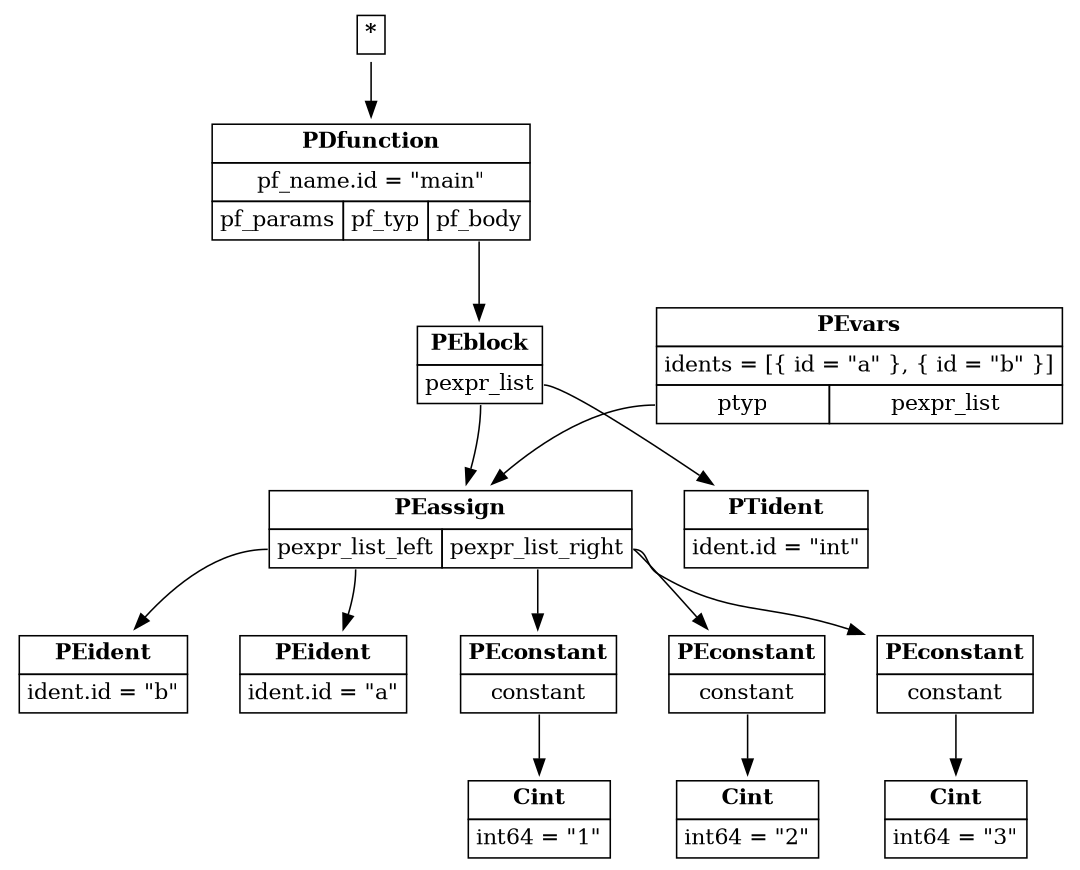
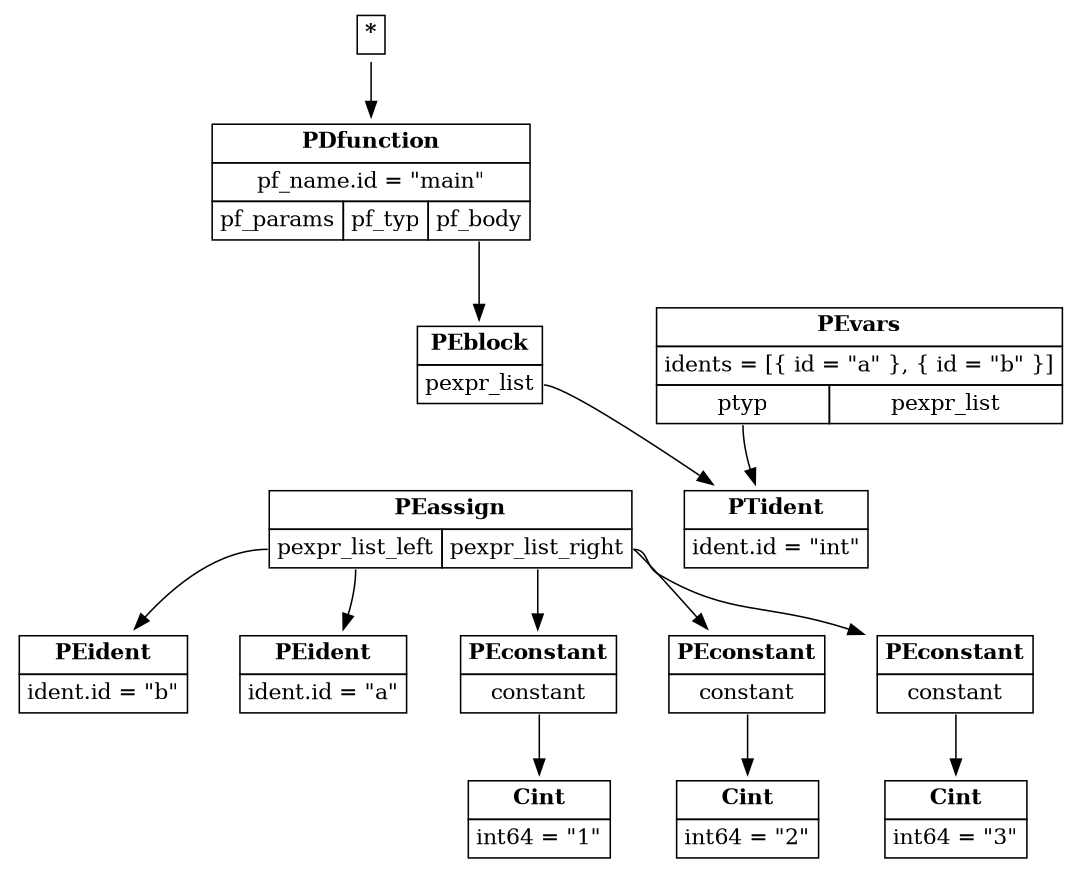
(574, 426) -> (745, 447)
(478, 437) -> none
